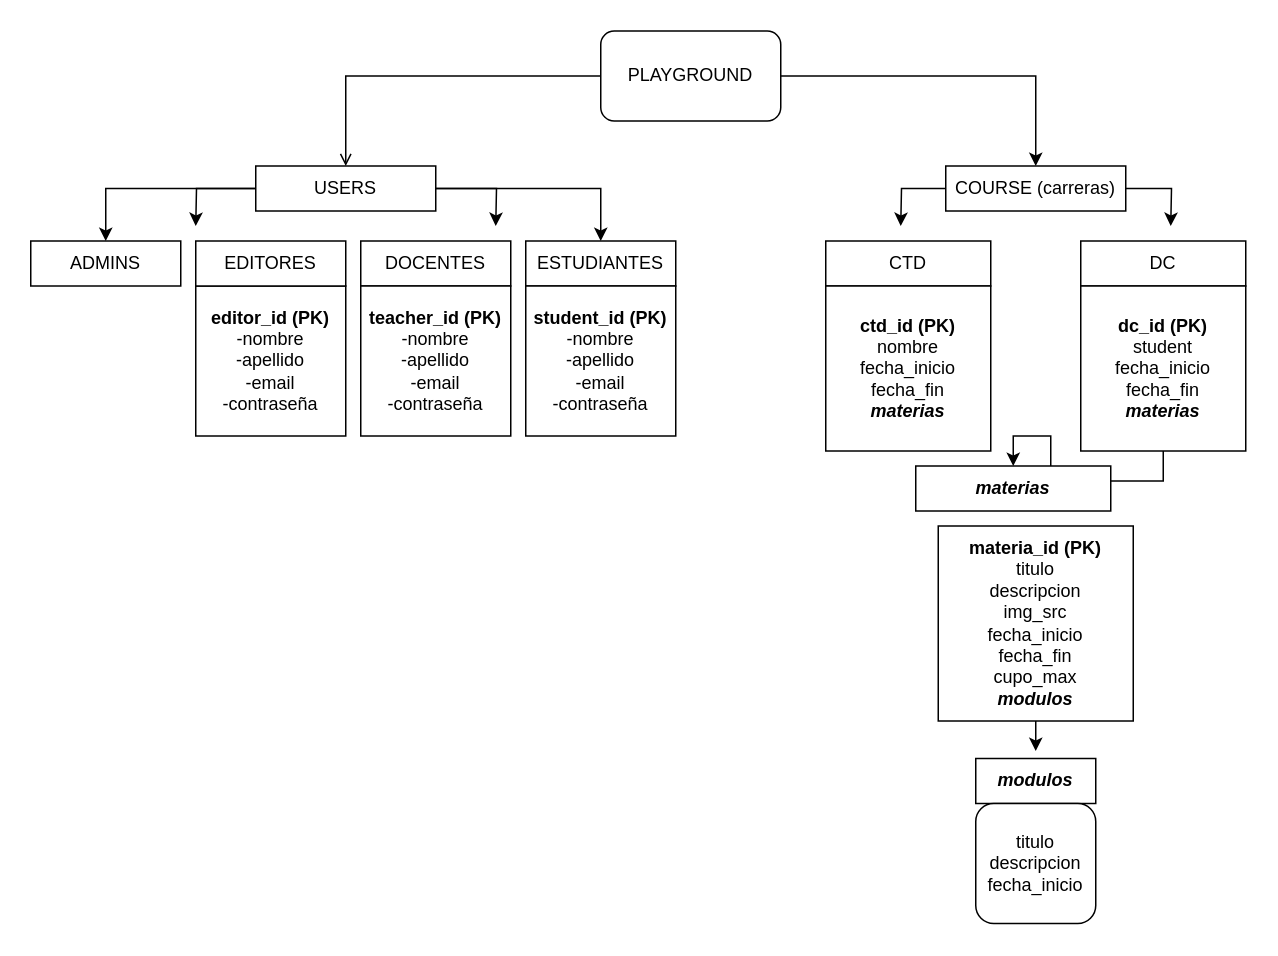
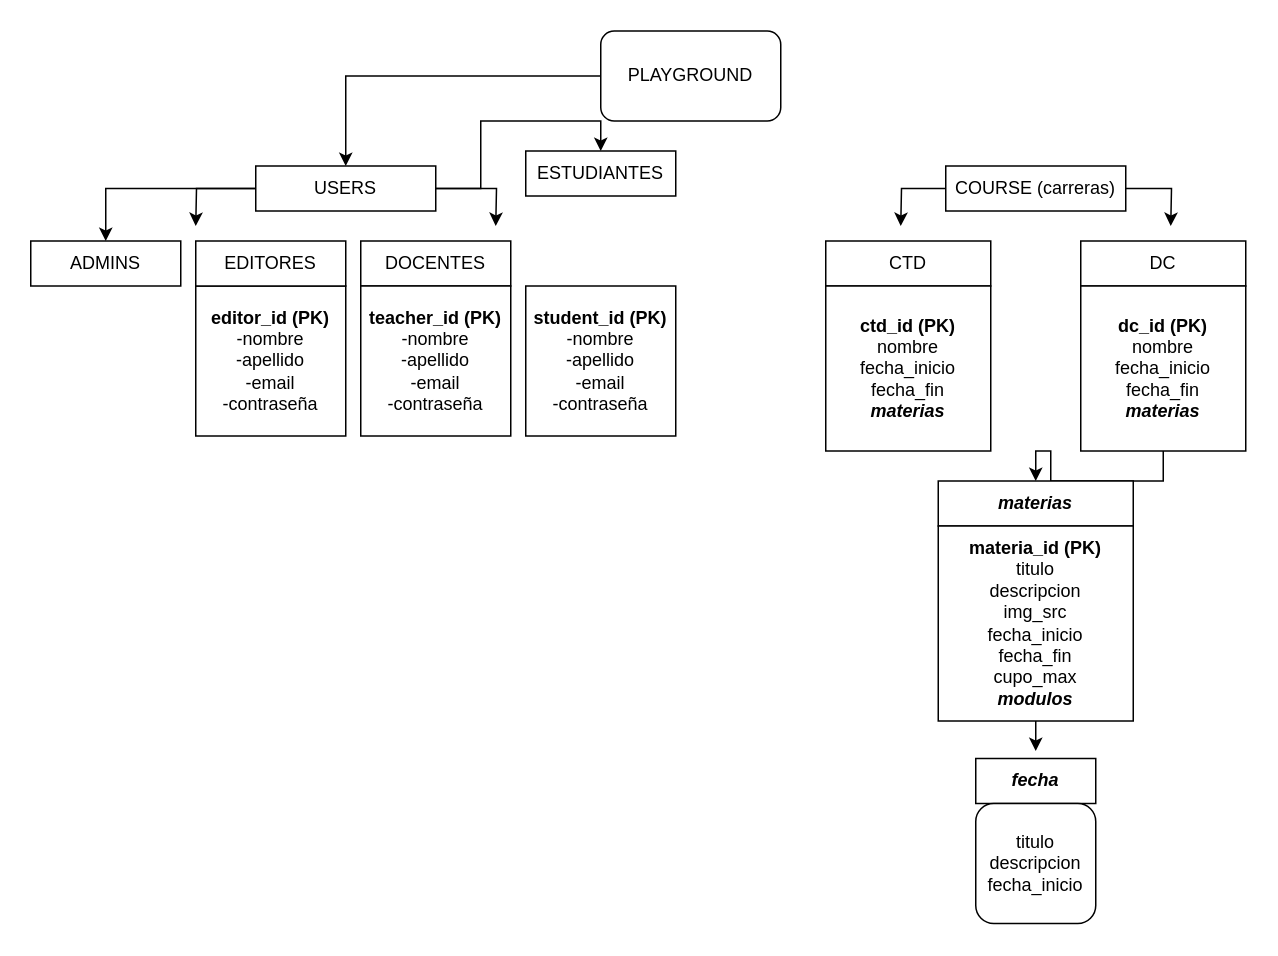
(948, 76) -> none
(346, 156) -> (346, 154)
(601, 263) -> (601, 173)
(1163, 368) -> (1163, 368)
(1013, 488) -> (1036, 503)
(1036, 781) -> (1036, 781)
